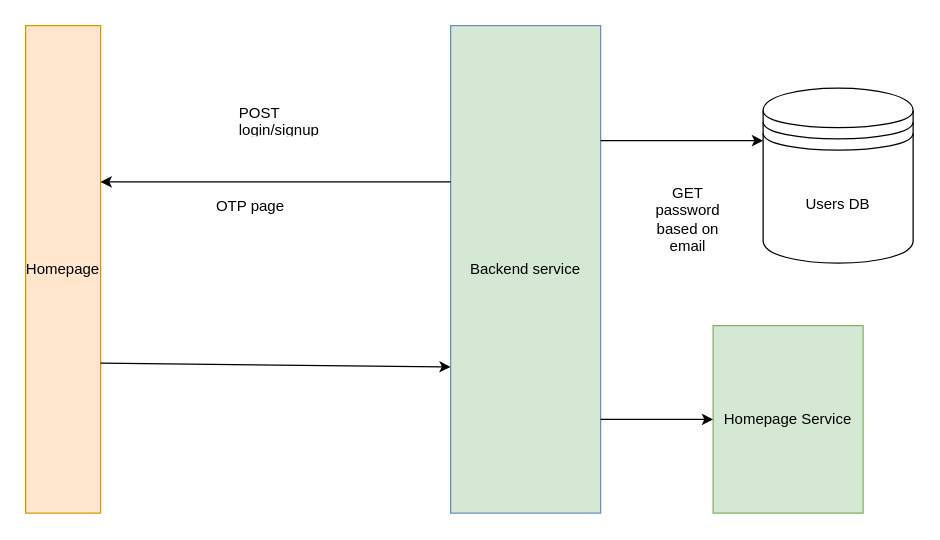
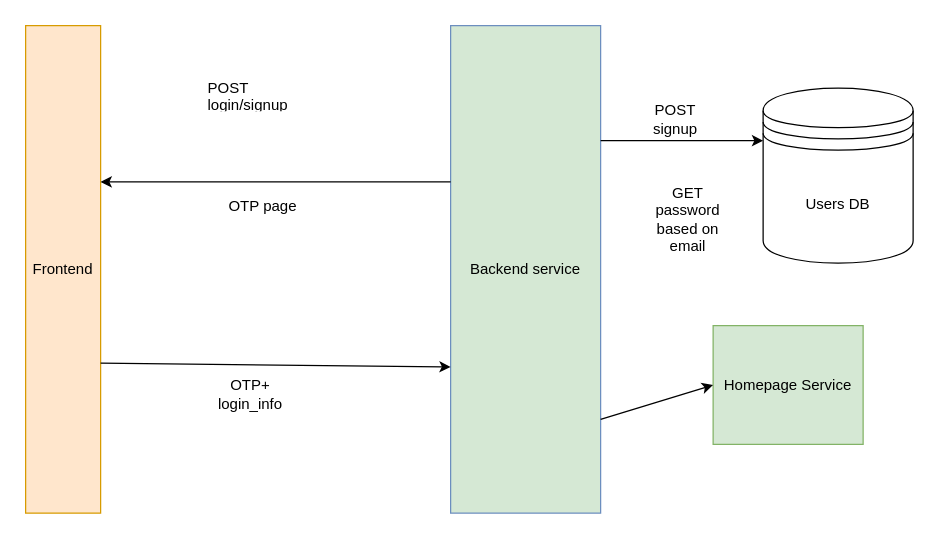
(282, 119) -> (251, 94)
none -> (676, 119)
(251, 207) -> (263, 207)
(63, 269) -> (63, 269)
none -> (251, 394)
(788, 419) -> (788, 385)
